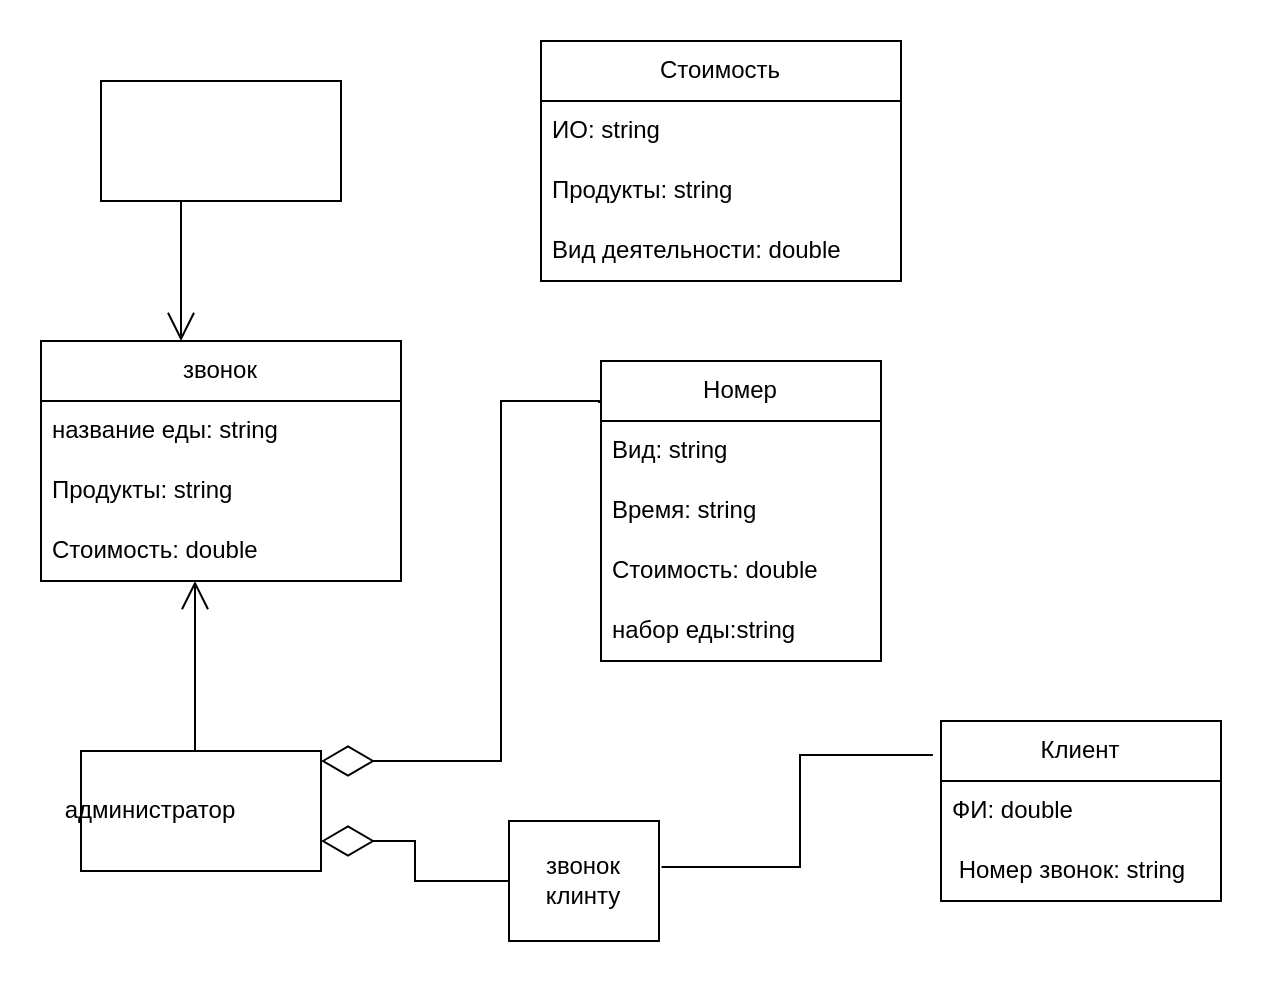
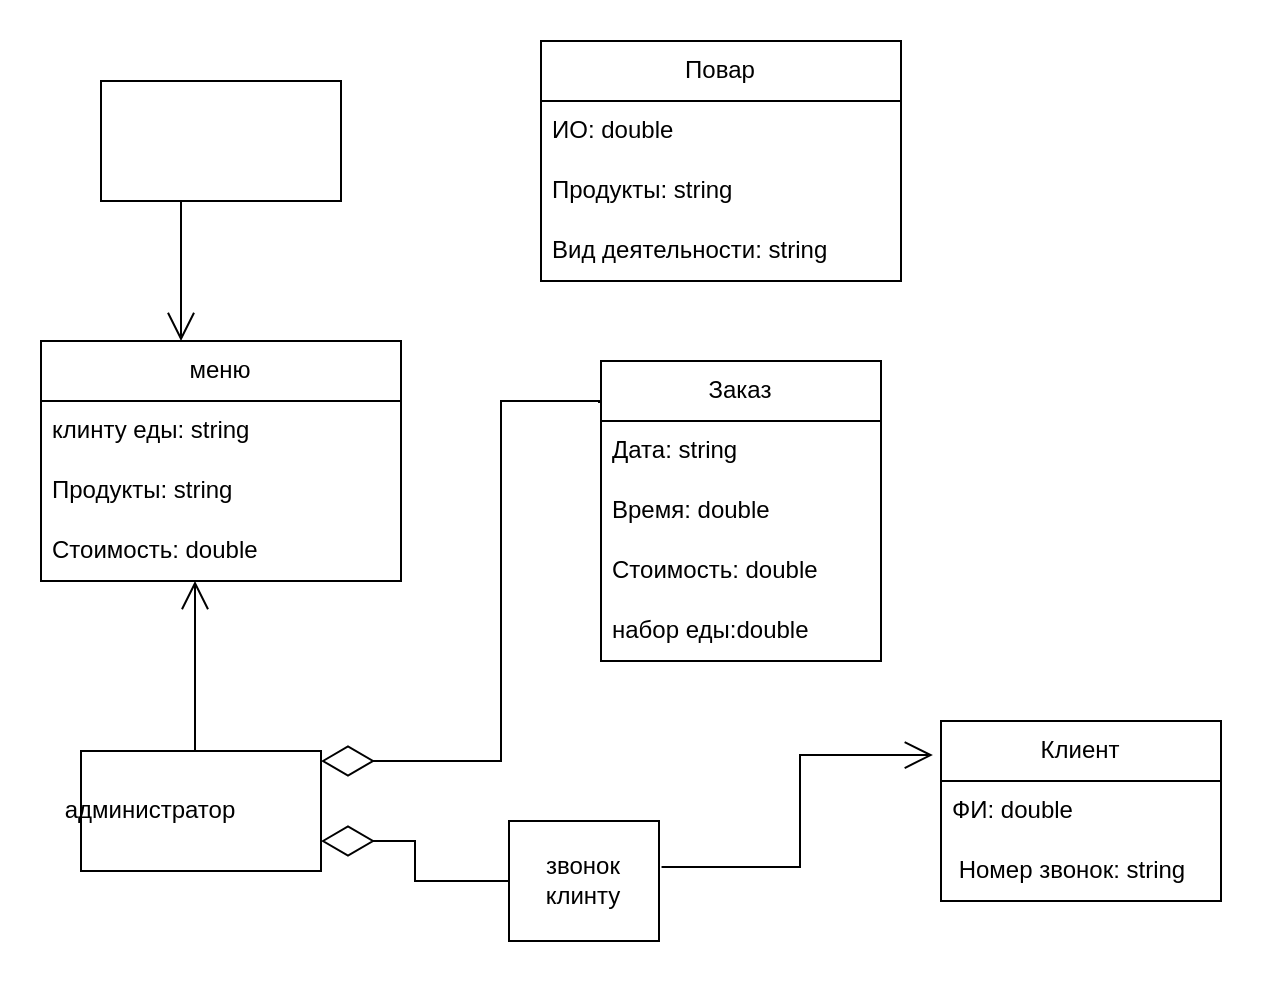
(721, 71) -> (721, 71)
(611, 131) -> (611, 131)
(702, 251) -> (702, 251)
(221, 371) -> (221, 371)
(741, 391) -> (741, 391)
(175, 431) -> (161, 431)
(678, 451) -> (684, 451)
(691, 511) -> (691, 511)
(711, 631) -> (711, 631)
(927, 755) -> (925, 755)
